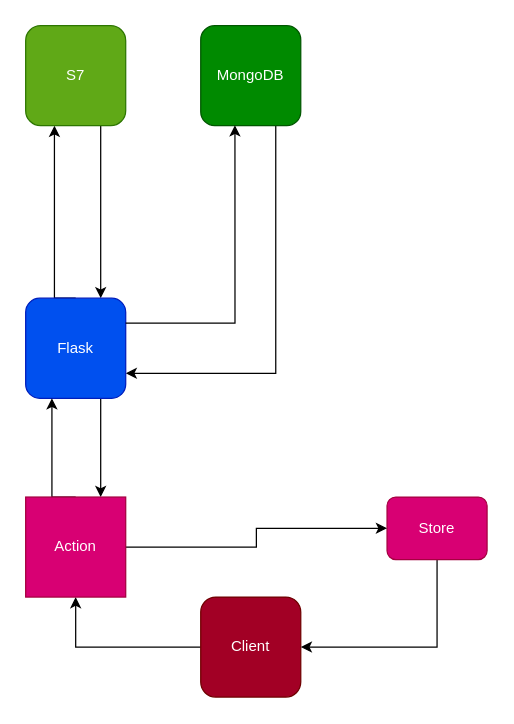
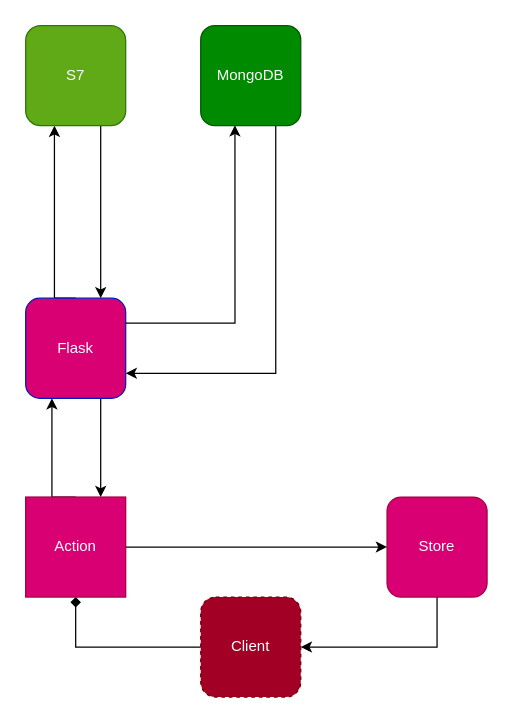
(76, 348) -> (76, 348)
(437, 528) -> (437, 547)
(76, 607) -> (76, 608)
(251, 647) -> (251, 647)
